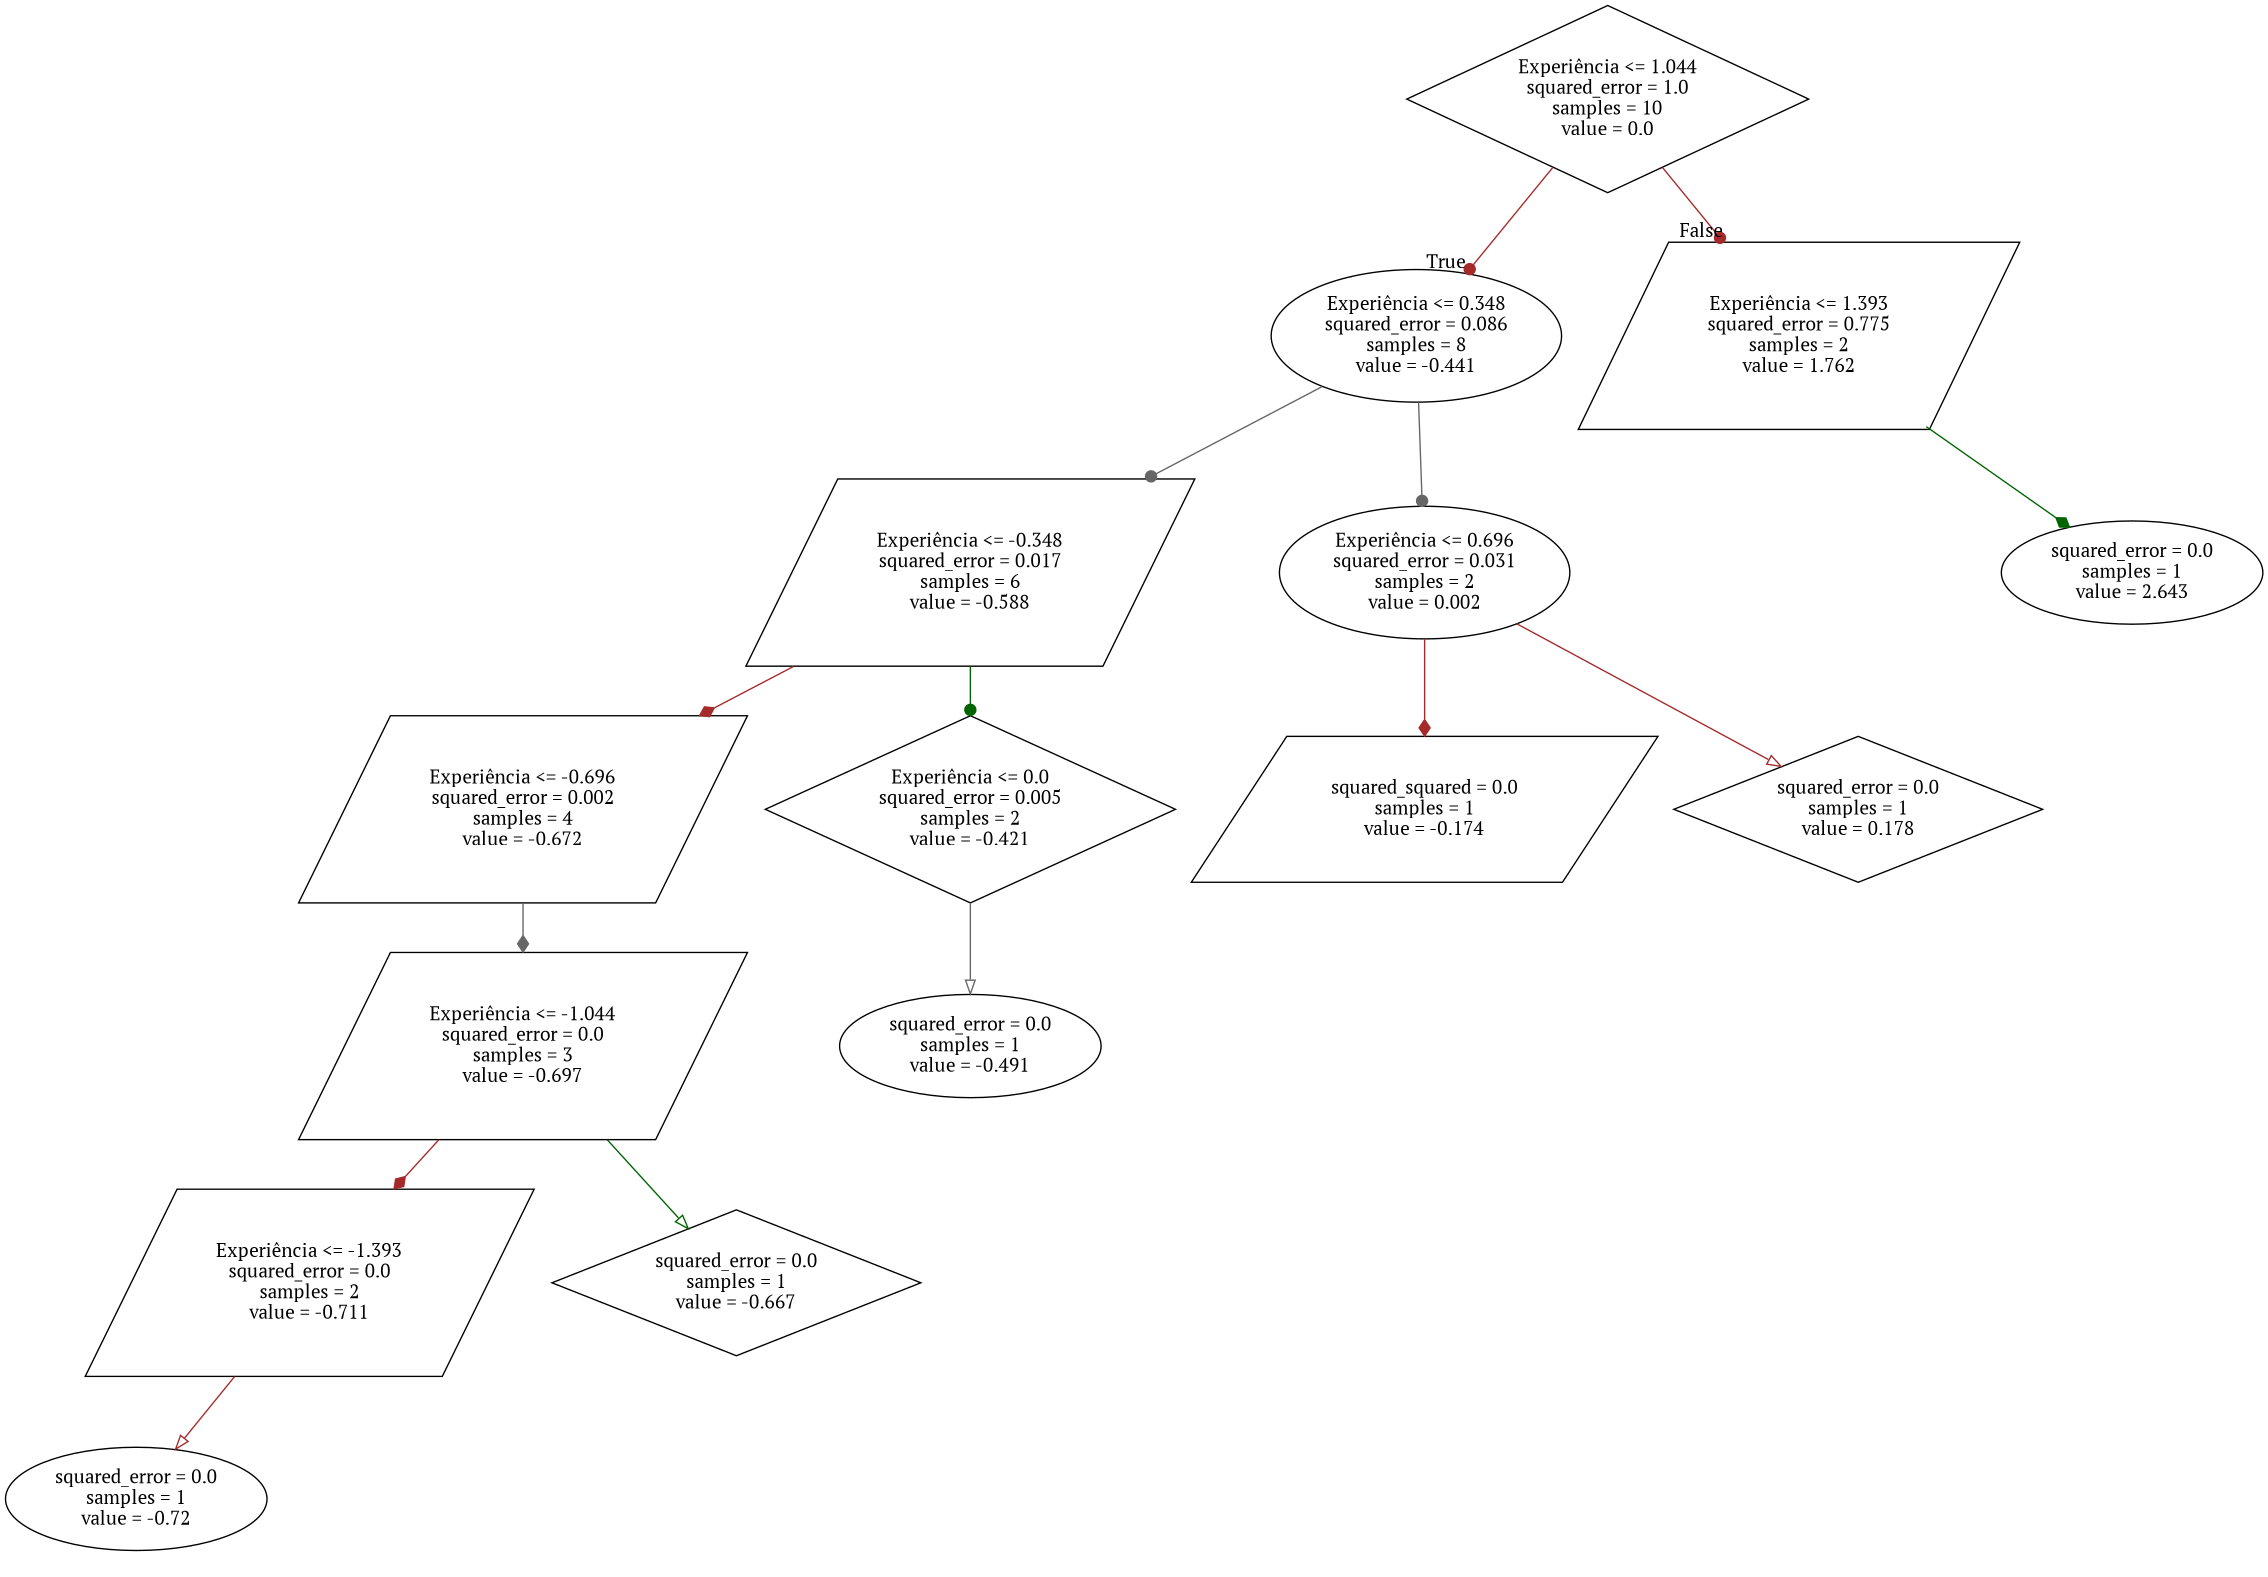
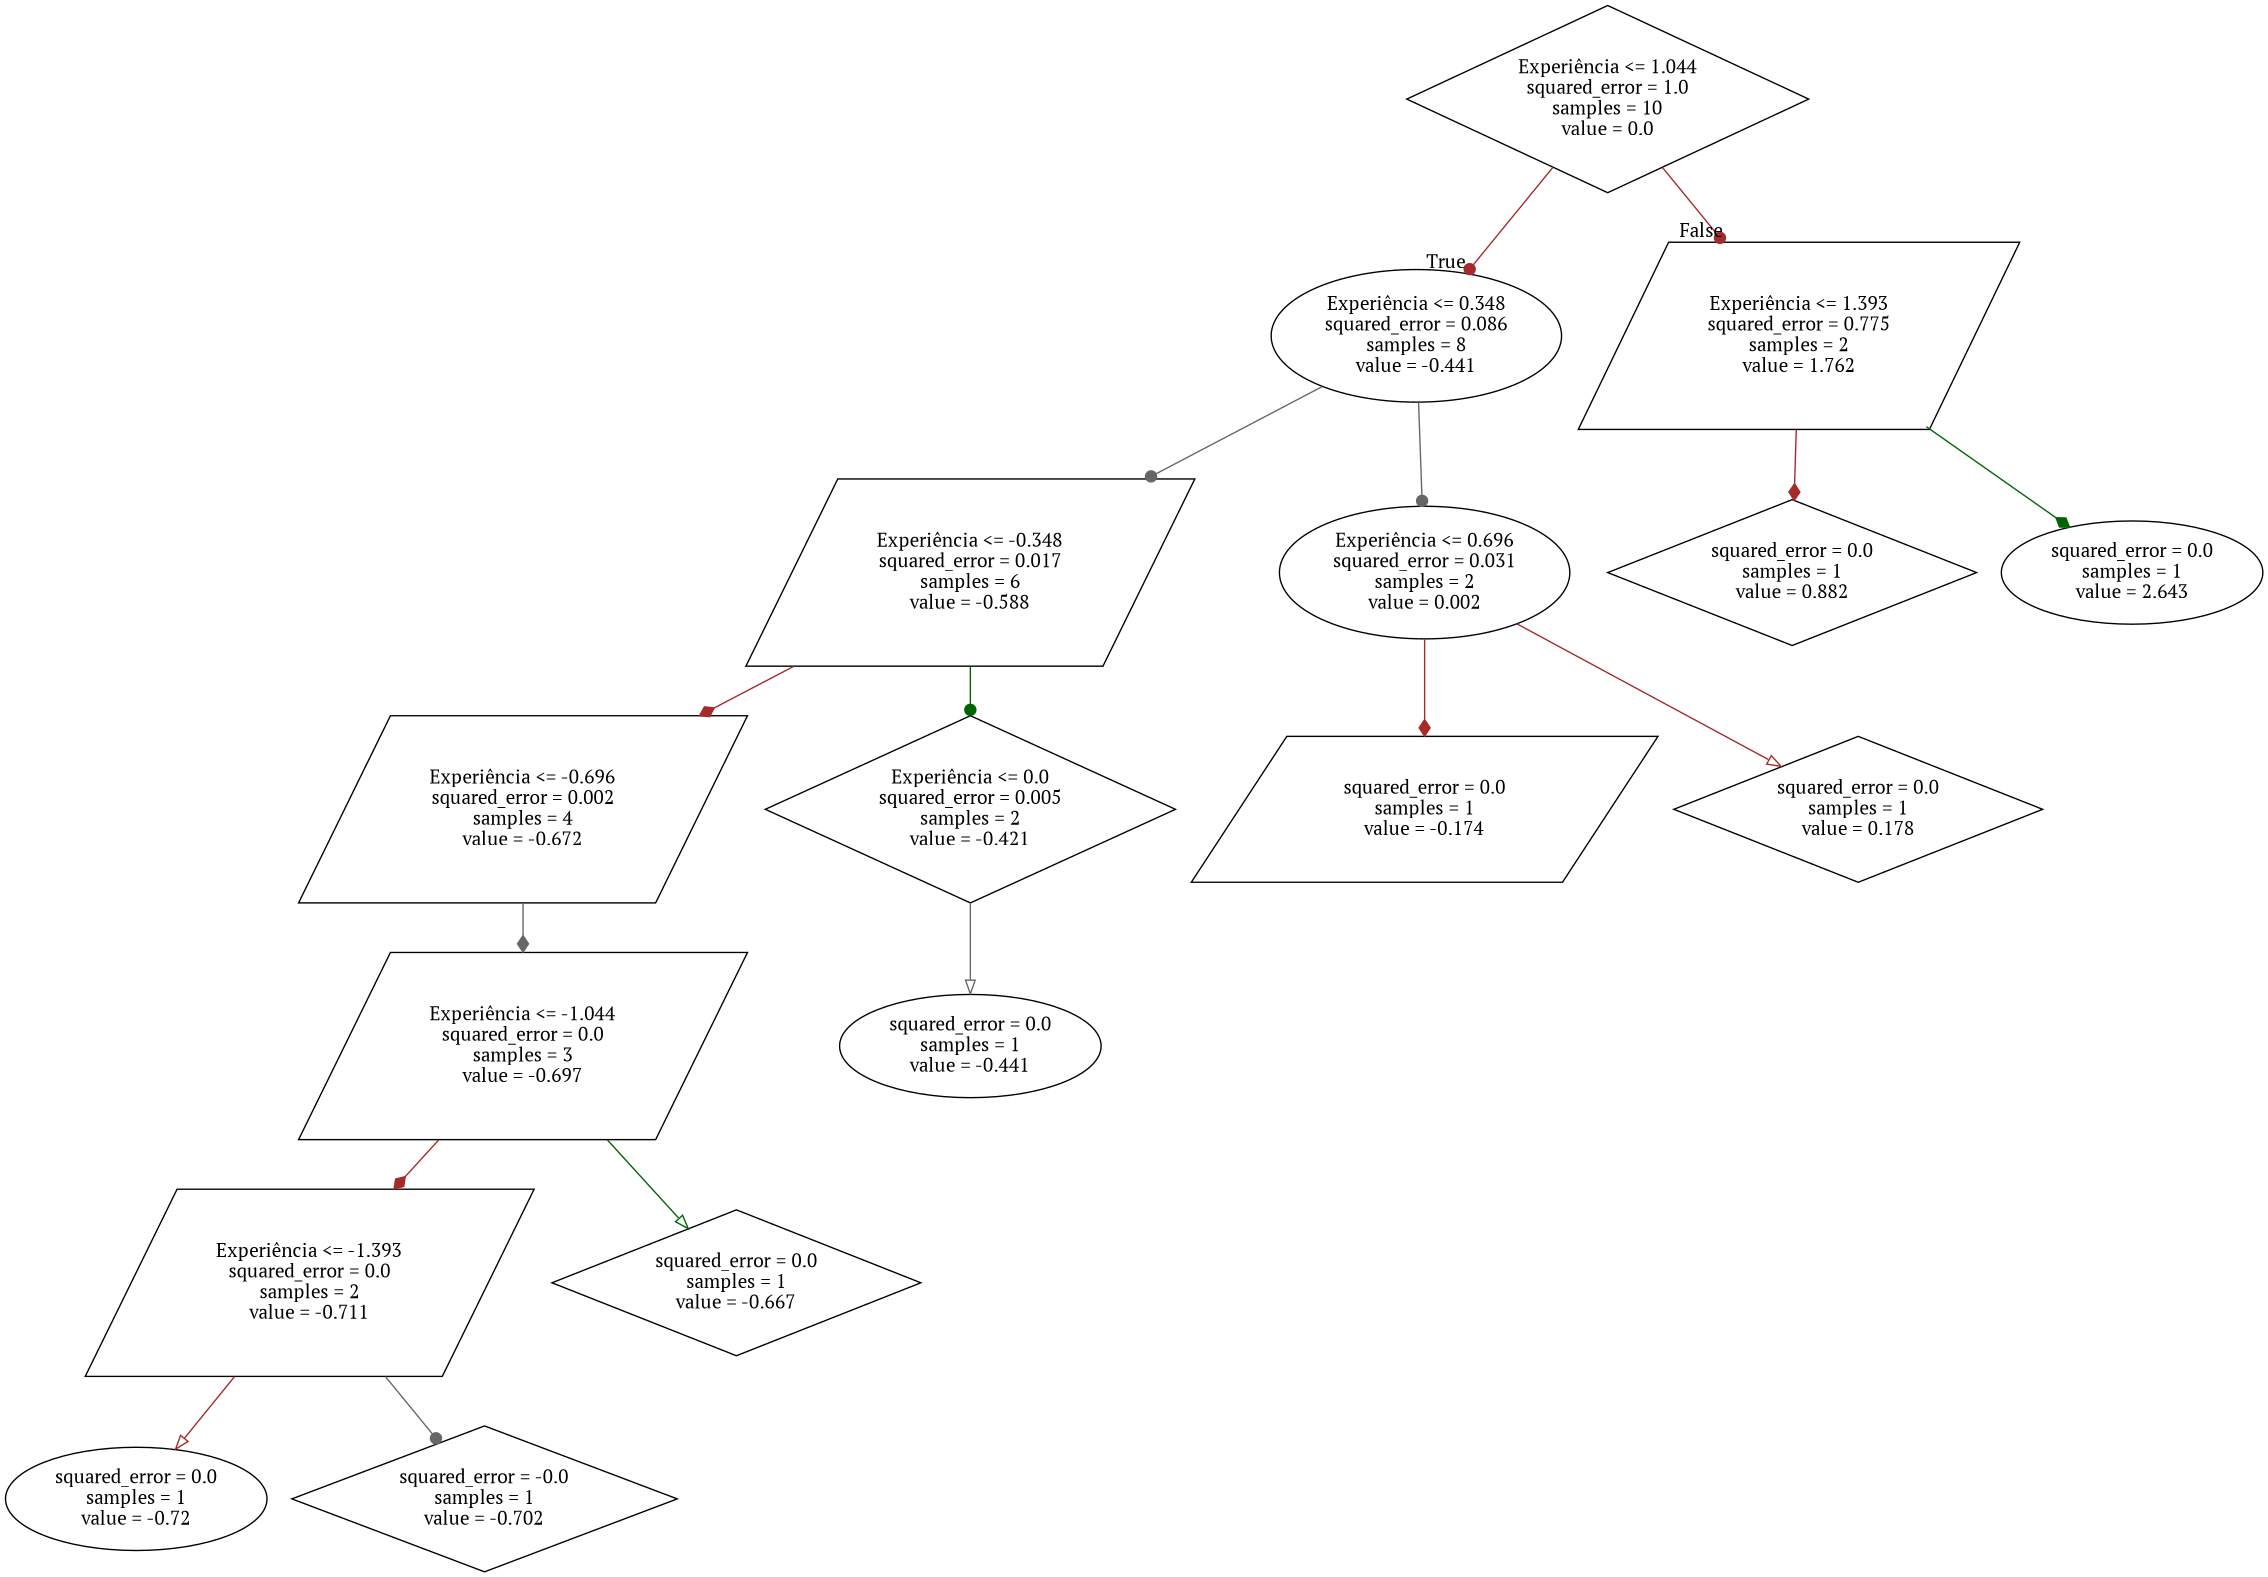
none -> (1792, 573)
(1425, 809) -> (1425, 809)
(970, 1046) -> (970, 1046)
none -> (484, 1499)
